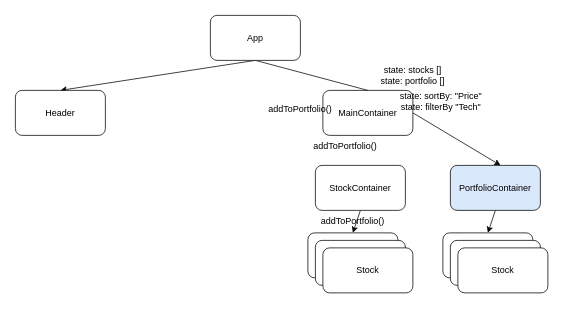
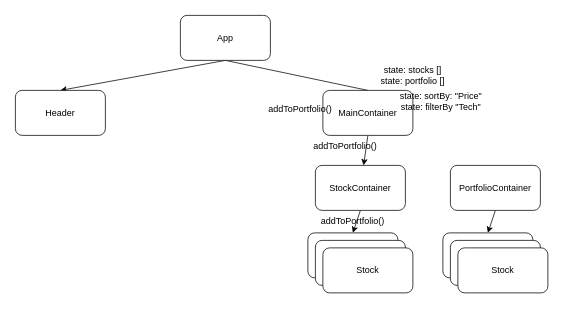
(255, 38) -> (225, 38)
(454, 138) -> none
none -> (366, 148)
(495, 188) -> (495, 188)
